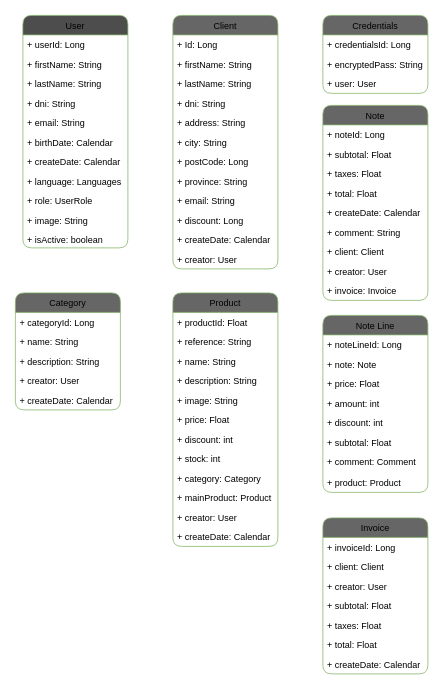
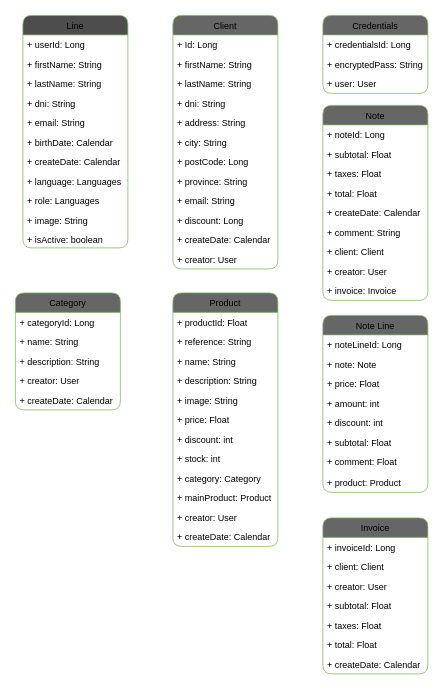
(75, 26) -> (75, 26)
(61, 201) -> (65, 201)
(369, 462) -> (363, 462)
